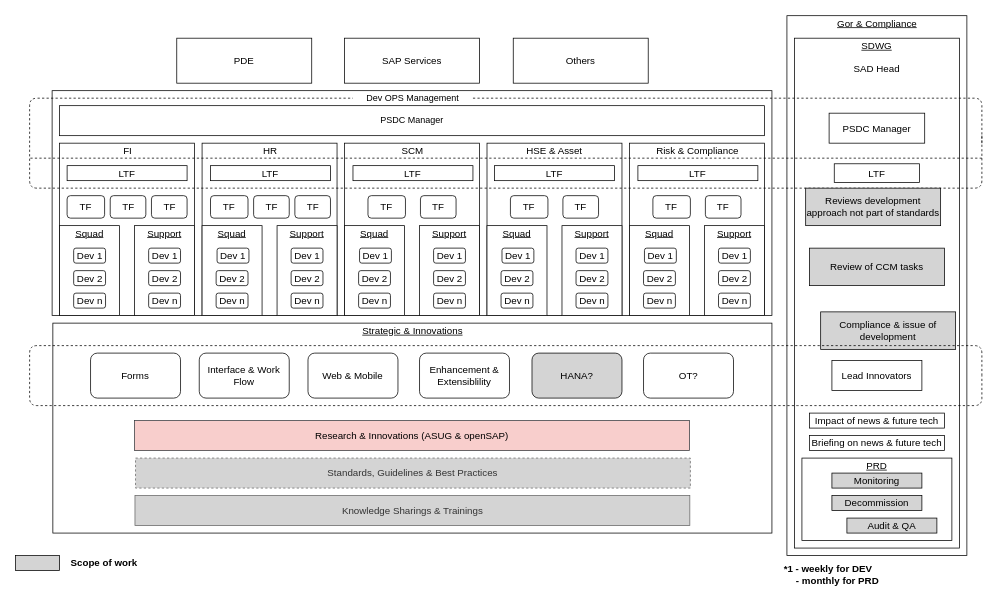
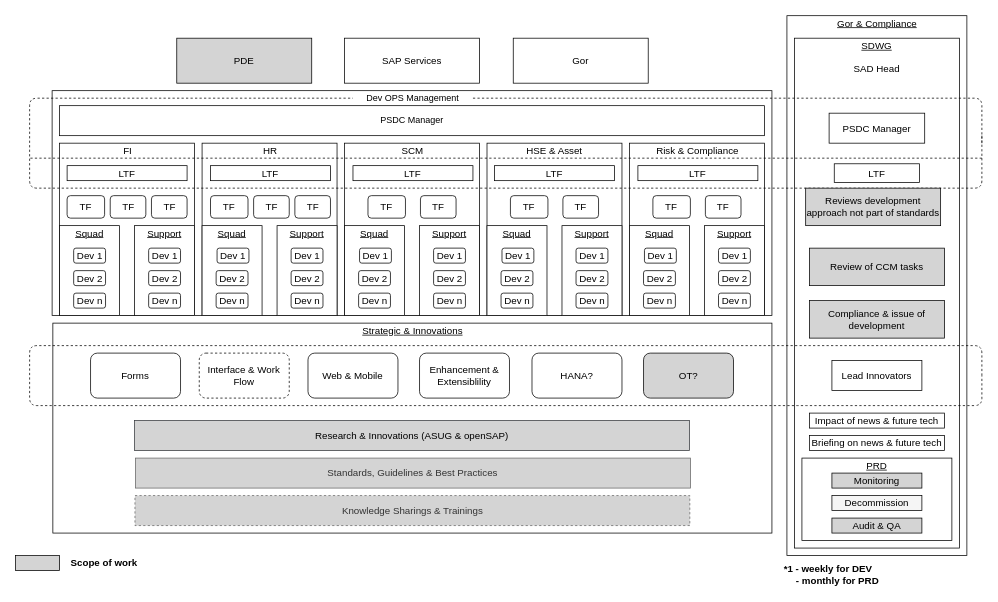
(244, 60) -> (244, 60)
(581, 60) -> (581, 60)
(888, 330) -> (877, 319)
(244, 375) -> (244, 375)
(577, 375) -> (577, 375)
(689, 375) -> (689, 375)
(412, 435) -> (412, 435)
(413, 473) -> (413, 473)
(877, 503) -> (877, 503)
(413, 510) -> (413, 510)
(892, 525) -> (877, 525)
